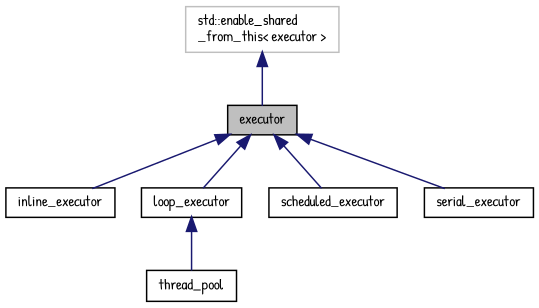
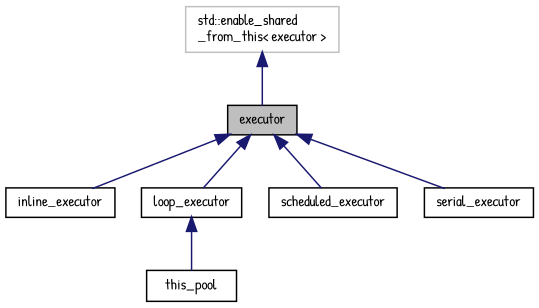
(192, 286) -> (192, 286)
